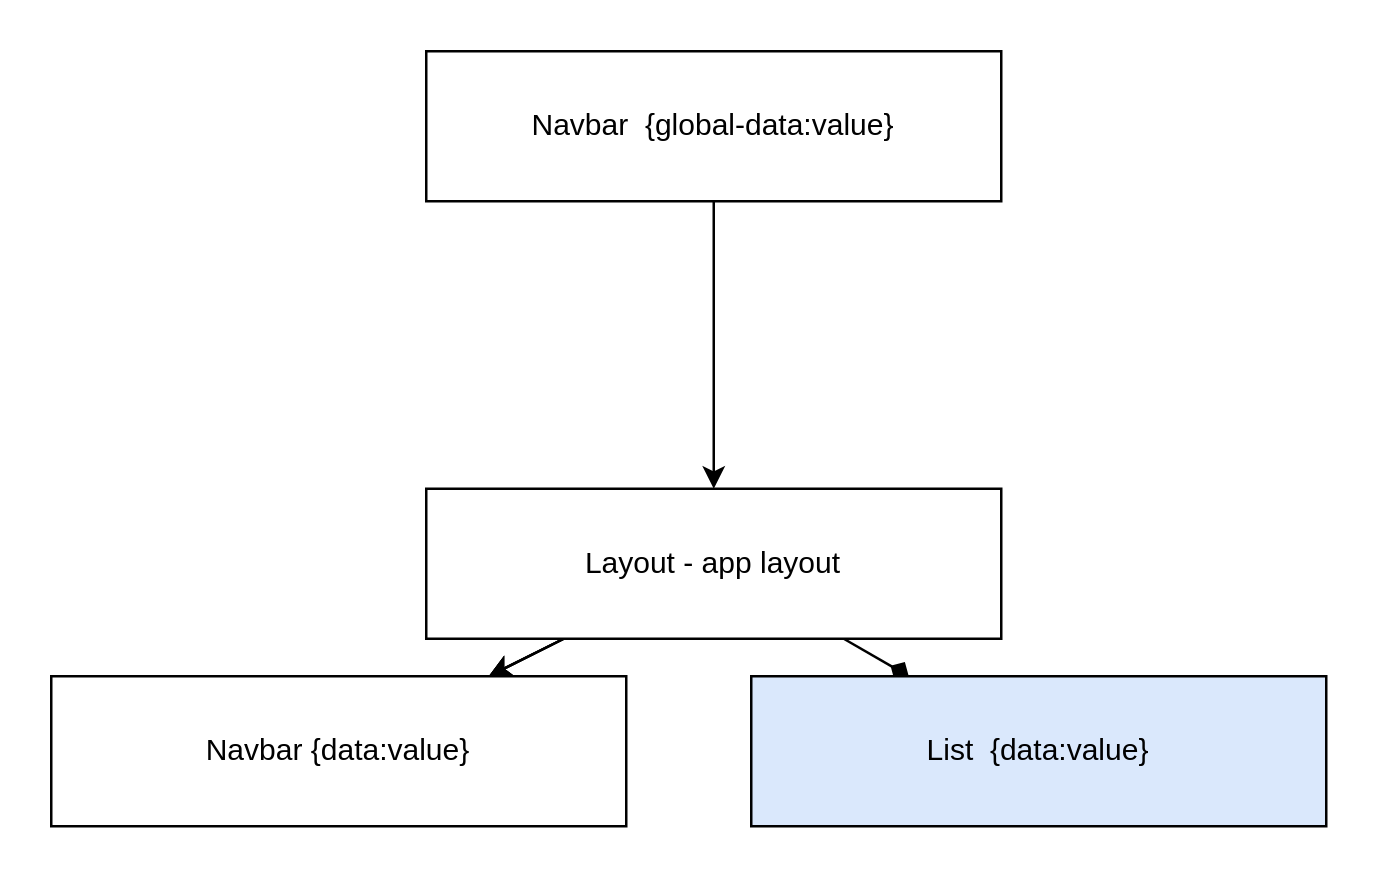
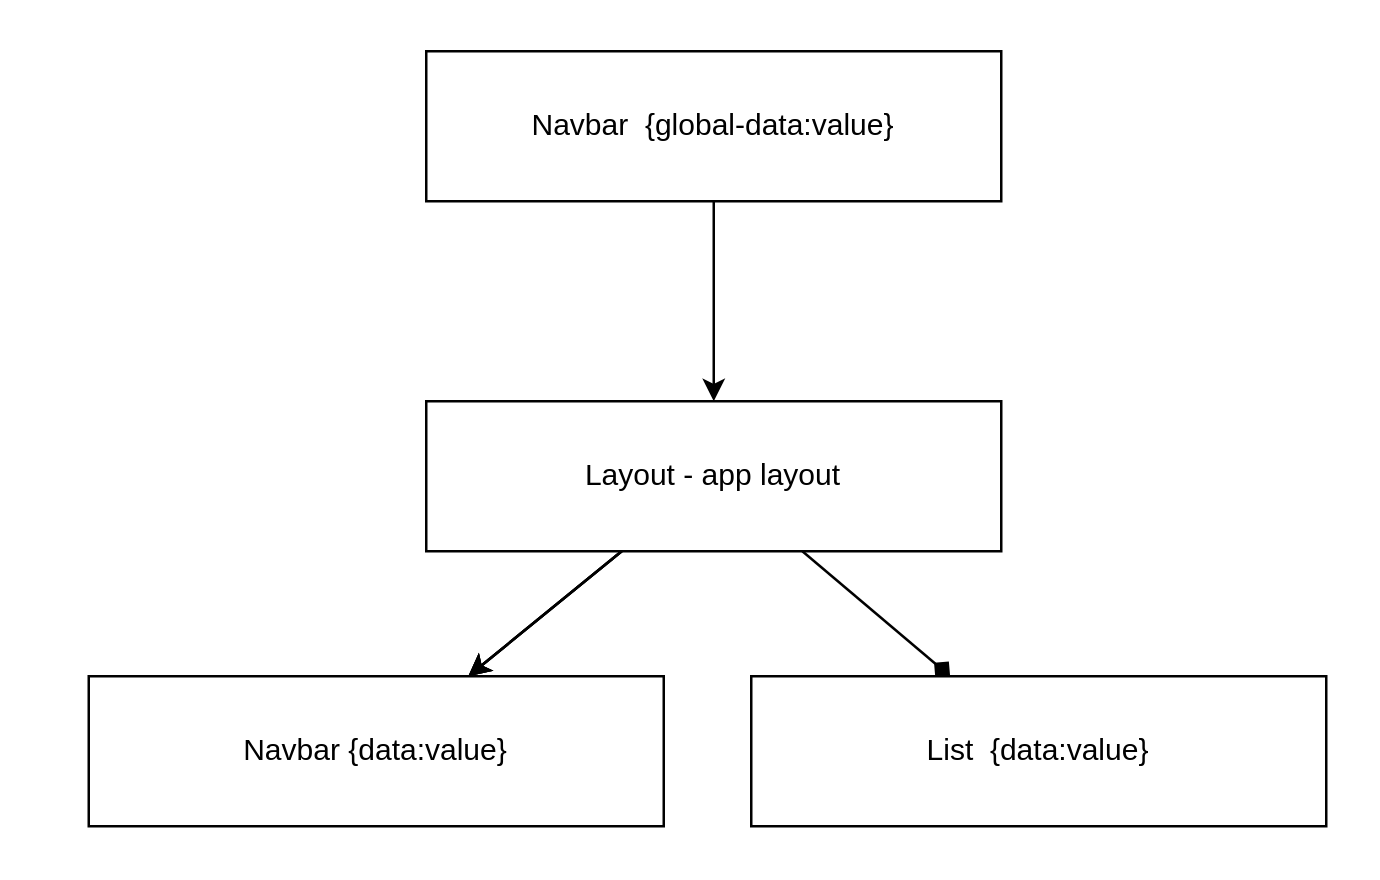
(714, 564) -> (714, 476)
(339, 751) -> (376, 751)
(1039, 751) -> (1039, 751)
